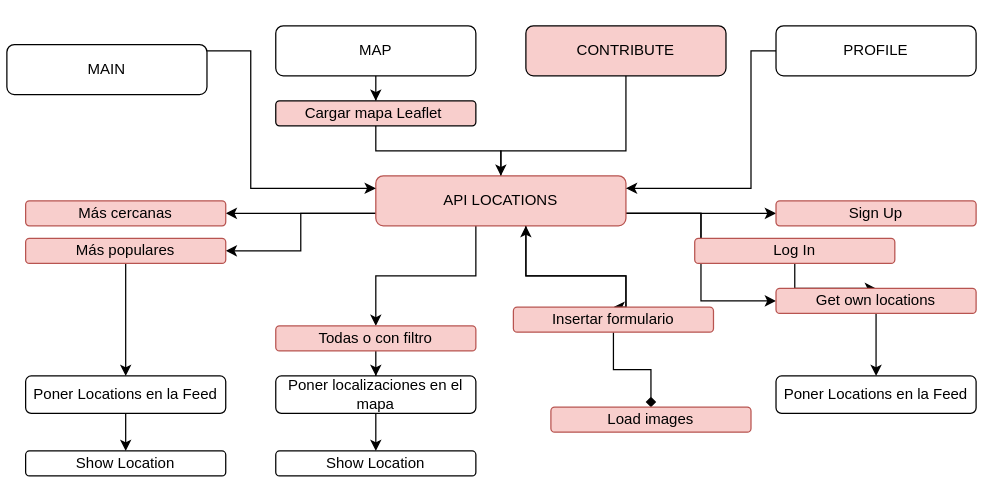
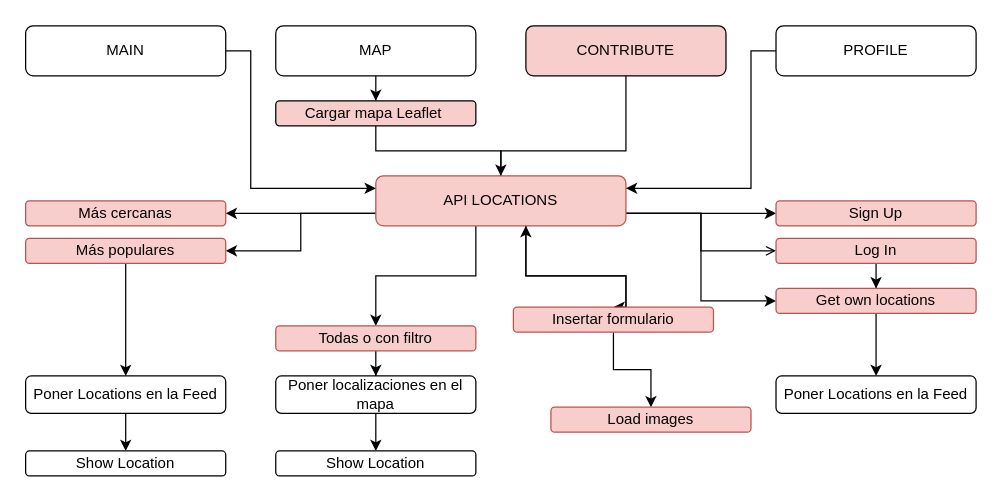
(107, 69) -> (126, 51)
(794, 251) -> (876, 251)
(651, 396) -> (651, 397)
